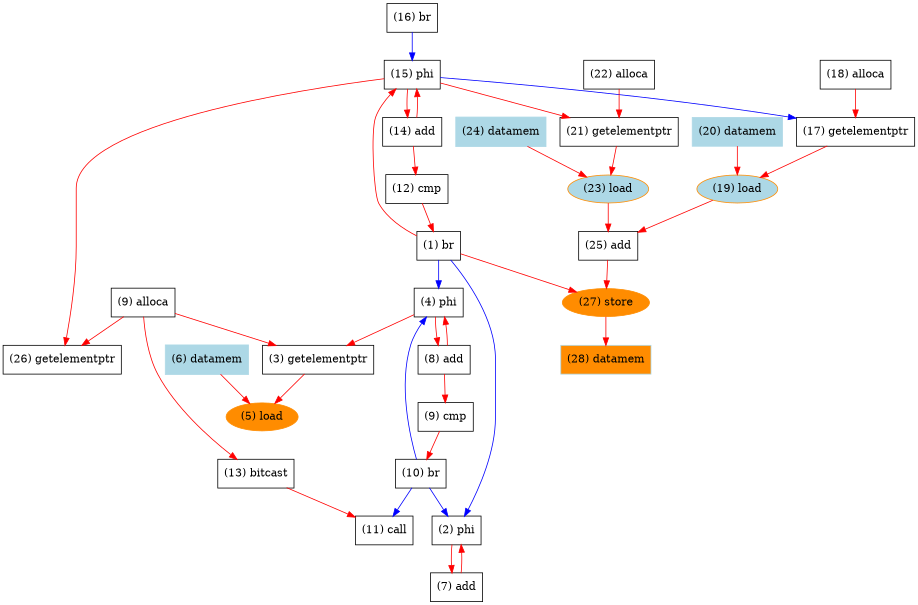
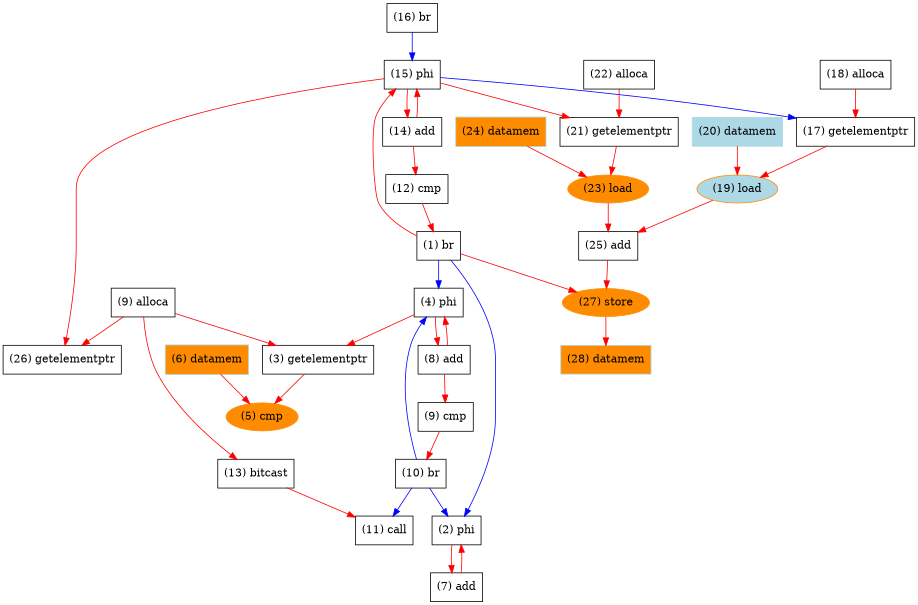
(501, 132) -> (501, 132)
(608, 189) -> (608, 189)
(207, 360) -> (207, 360)
(262, 417) -> (262, 417)
